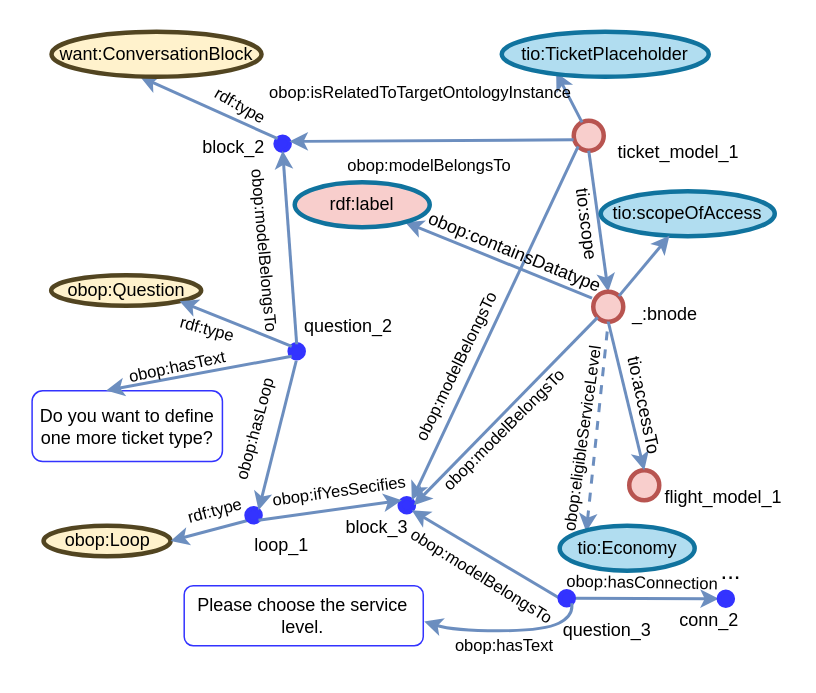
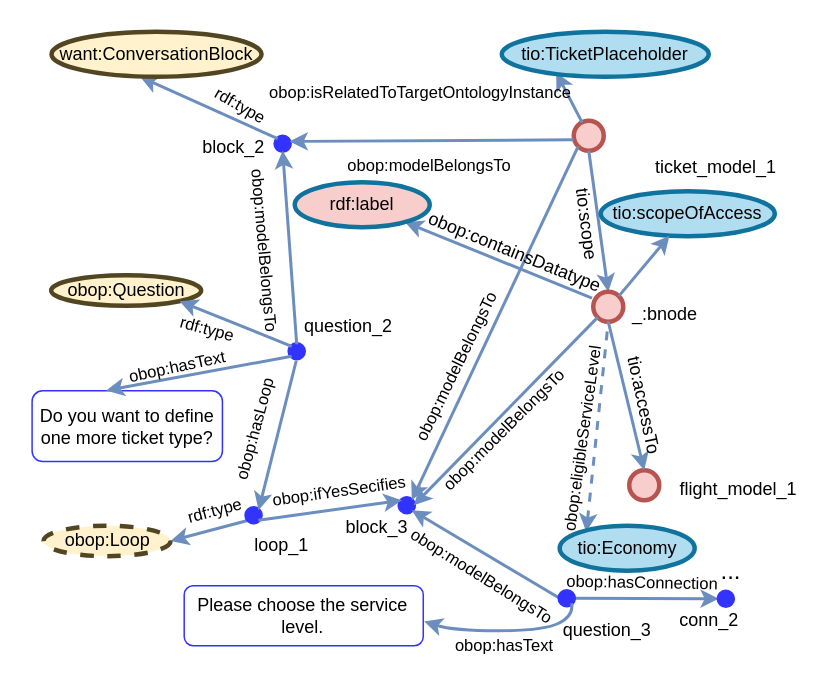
(679, 152) -> (716, 167)
(724, 497) -> (739, 490)
(107, 541) -> (107, 541)
